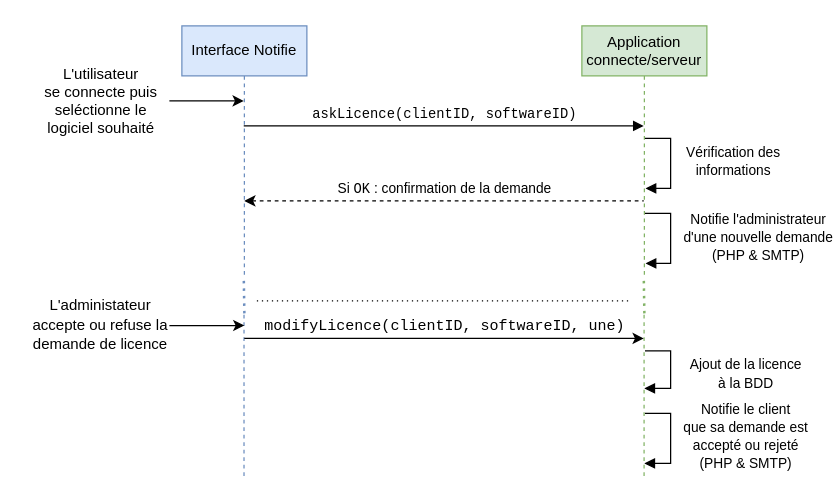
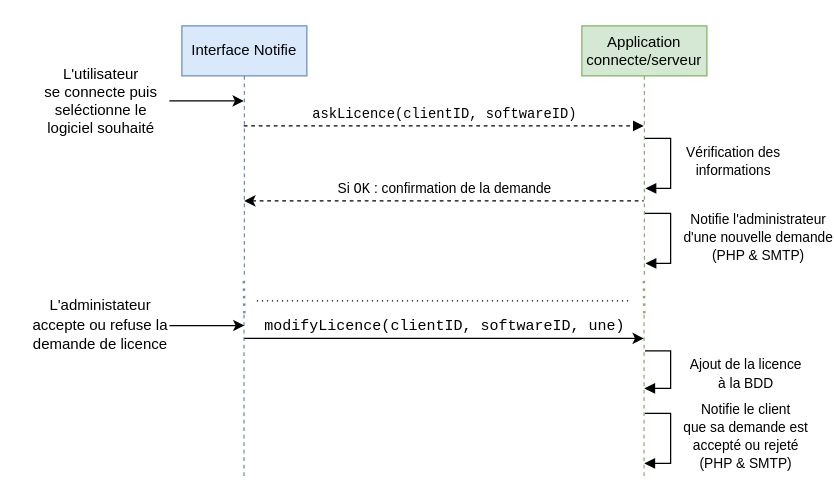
(440, 126) -> (440, 126)
